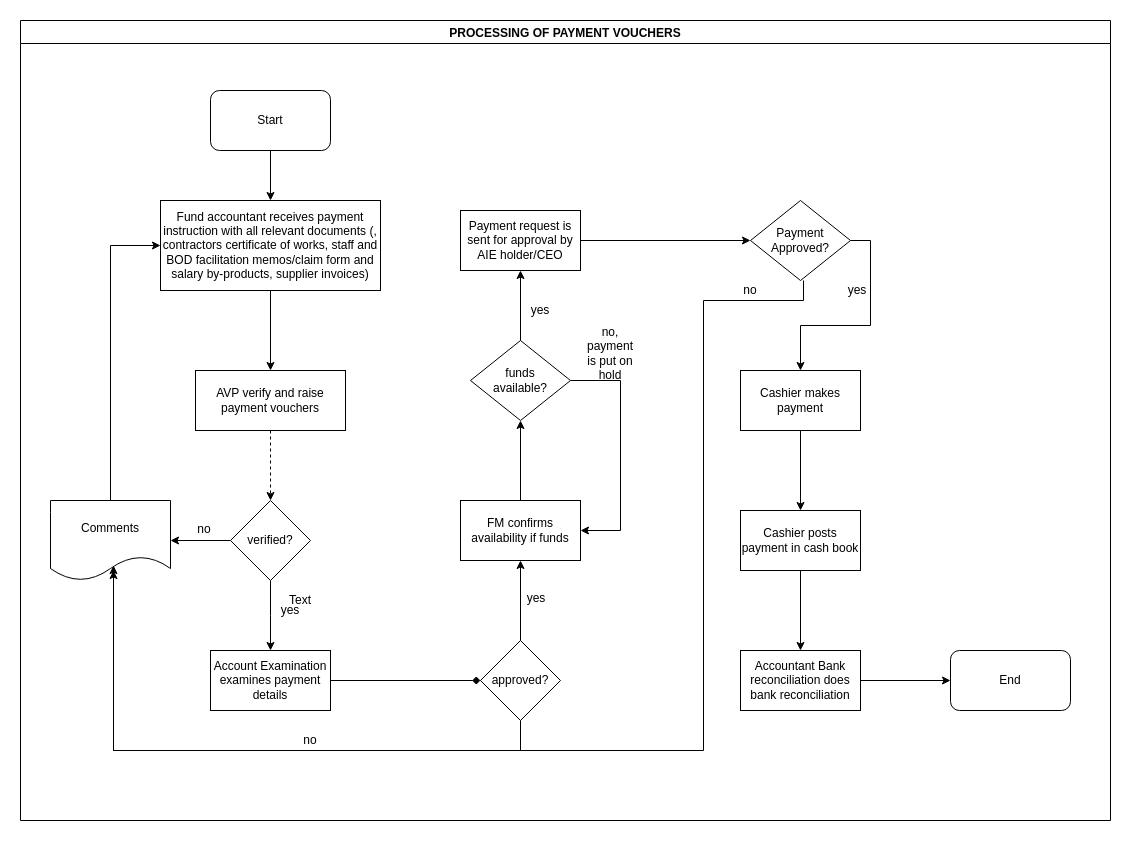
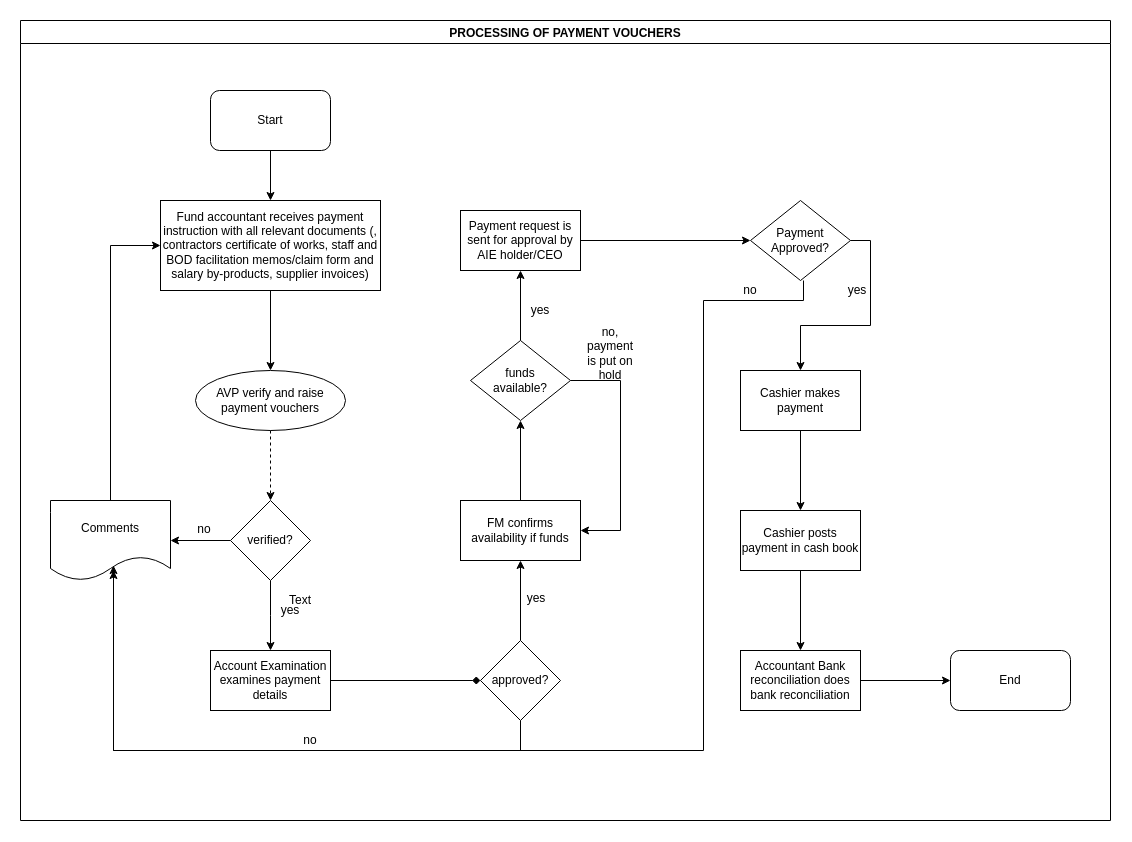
(271, 401) -> (271, 401)
